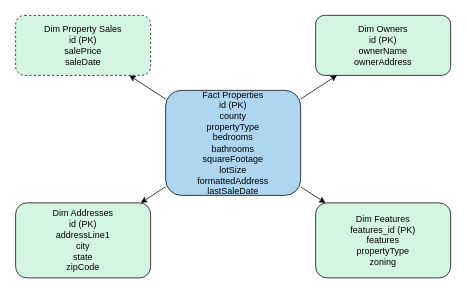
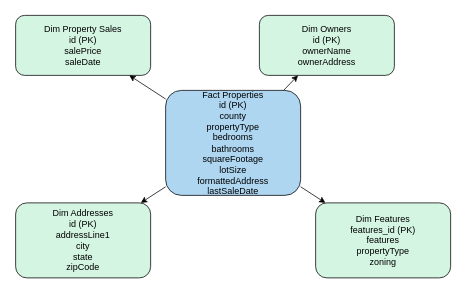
(83, 45) -> (83, 45)
(383, 45) -> (327, 45)
